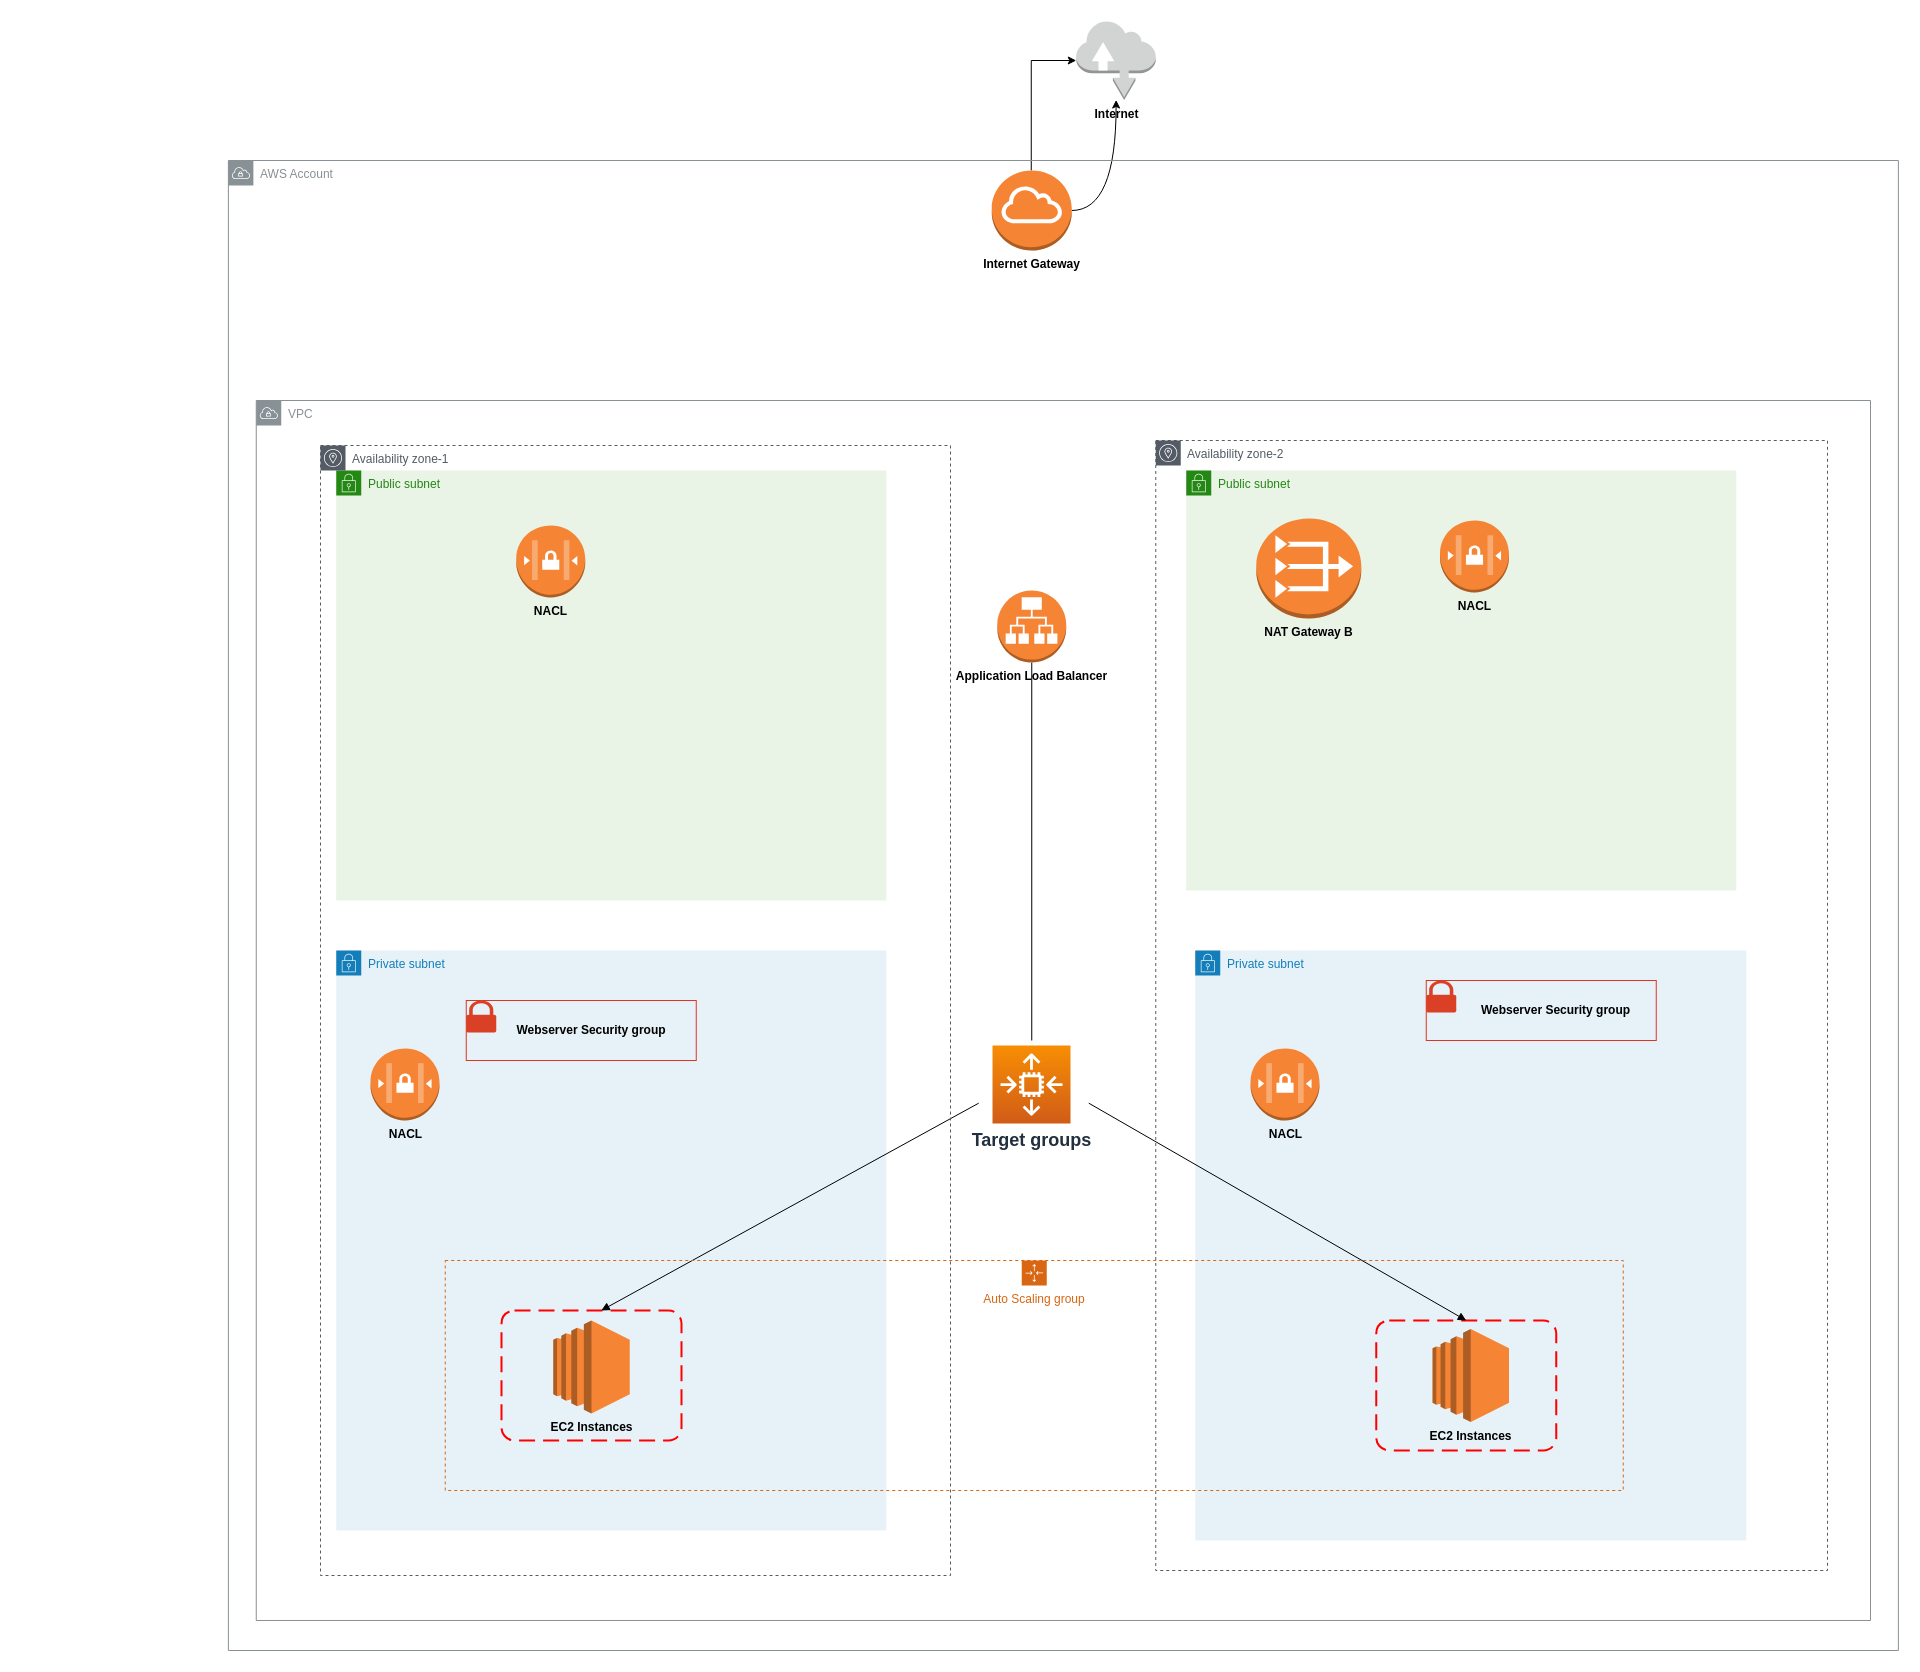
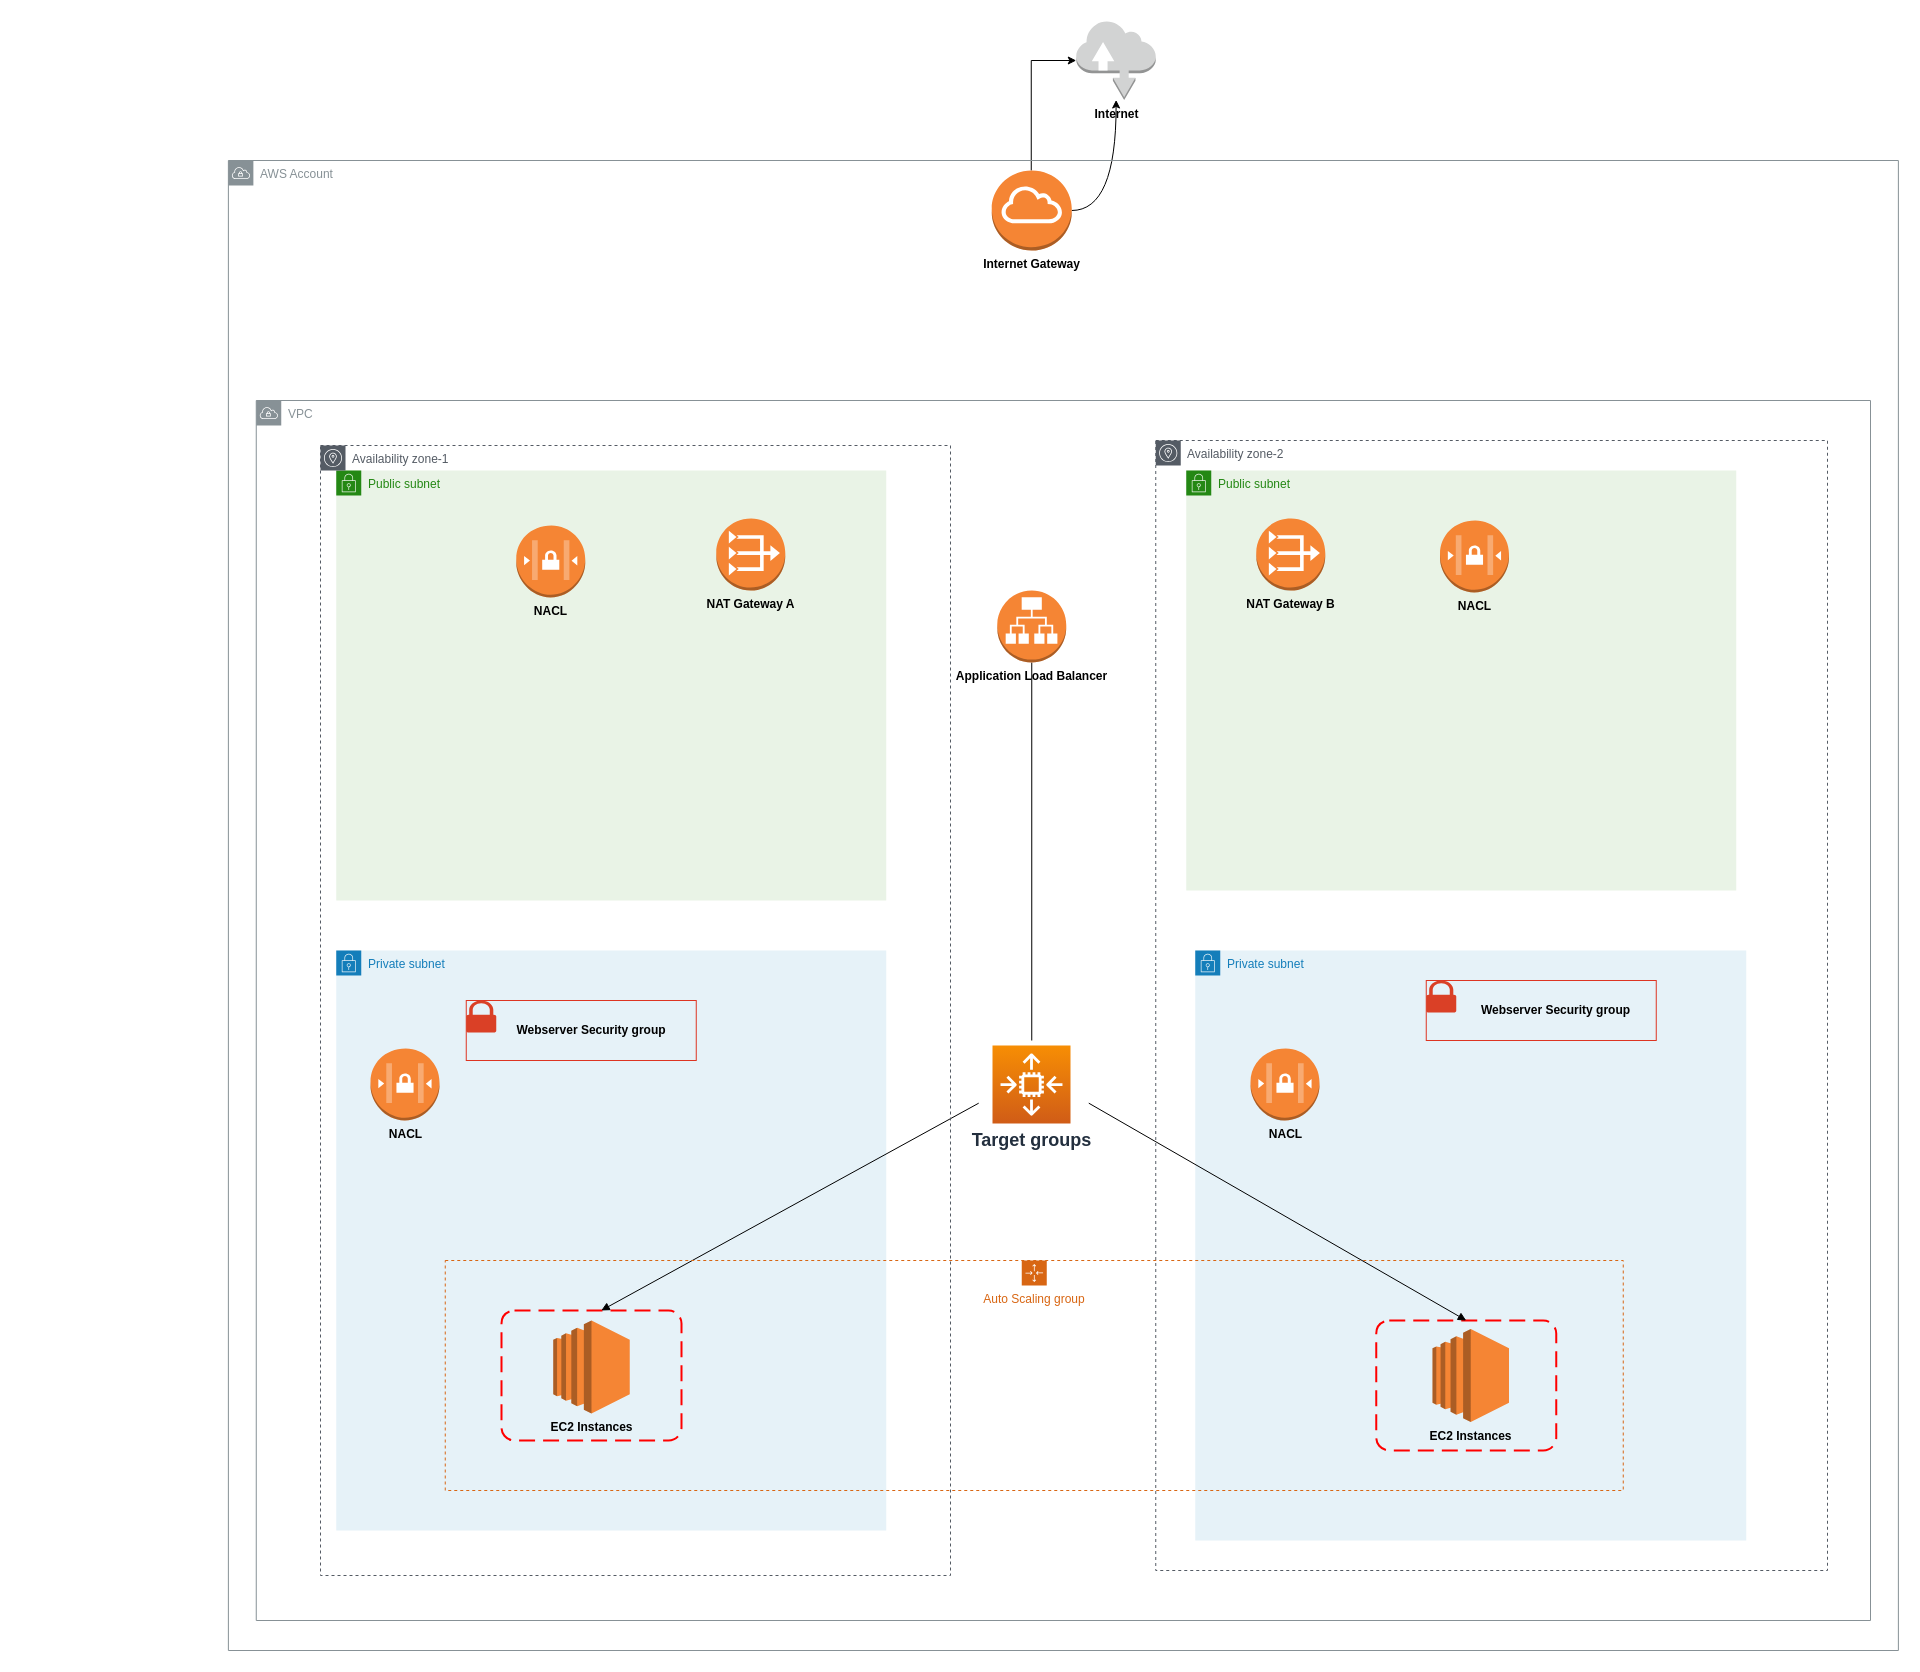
none -> (751, 555)
(1309, 569) -> (1291, 555)
